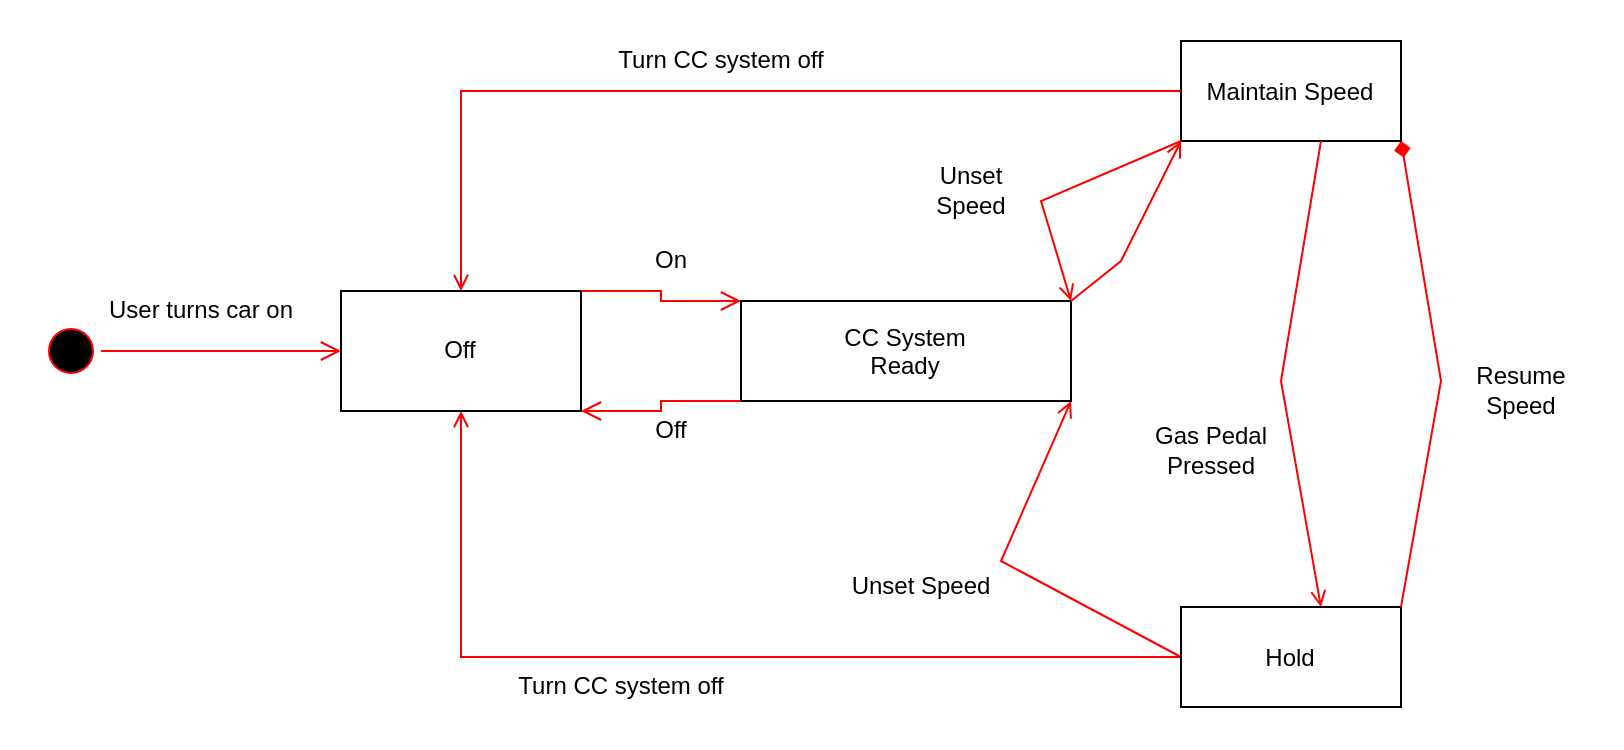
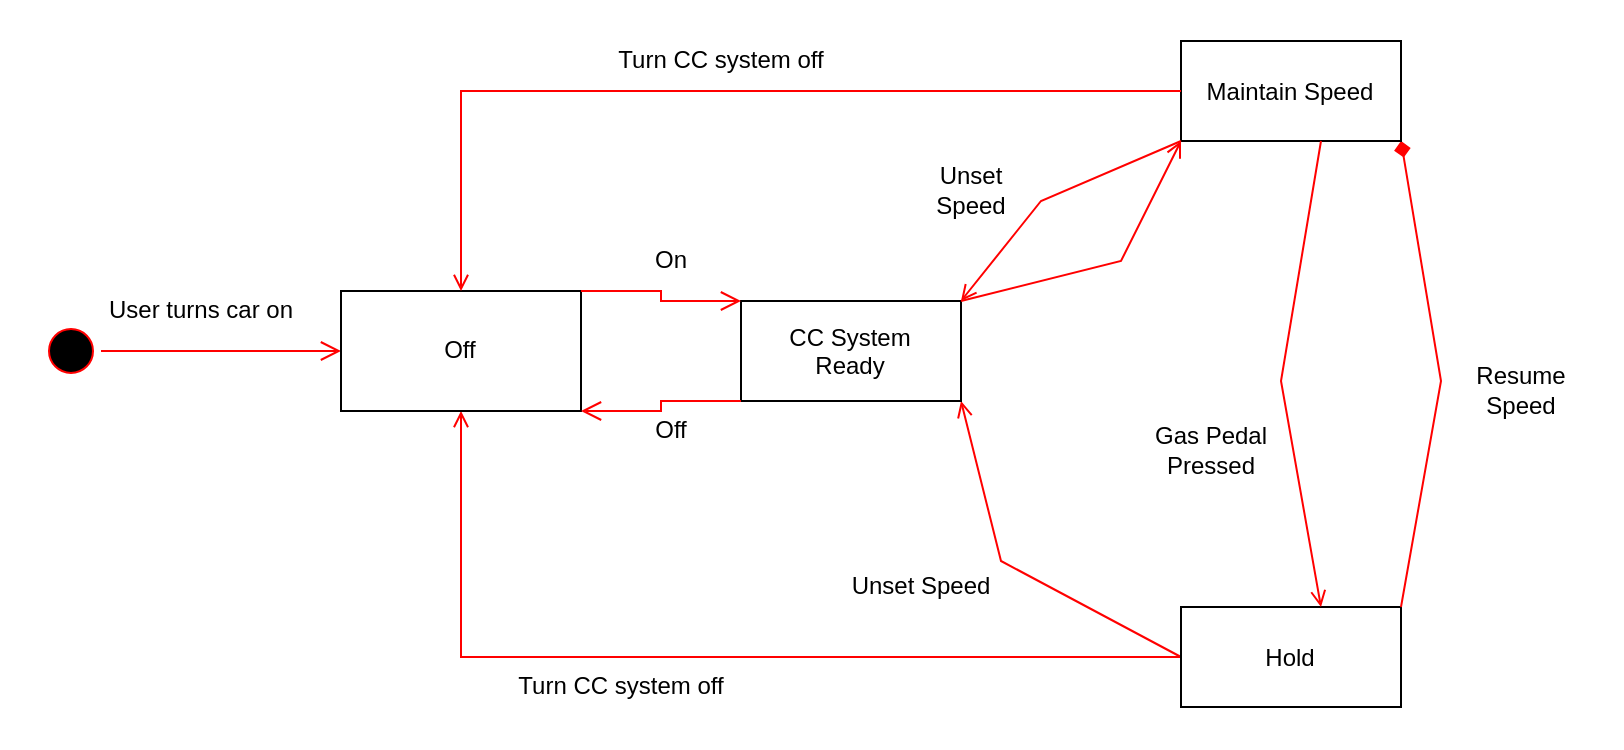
(906, 351) -> (851, 351)
